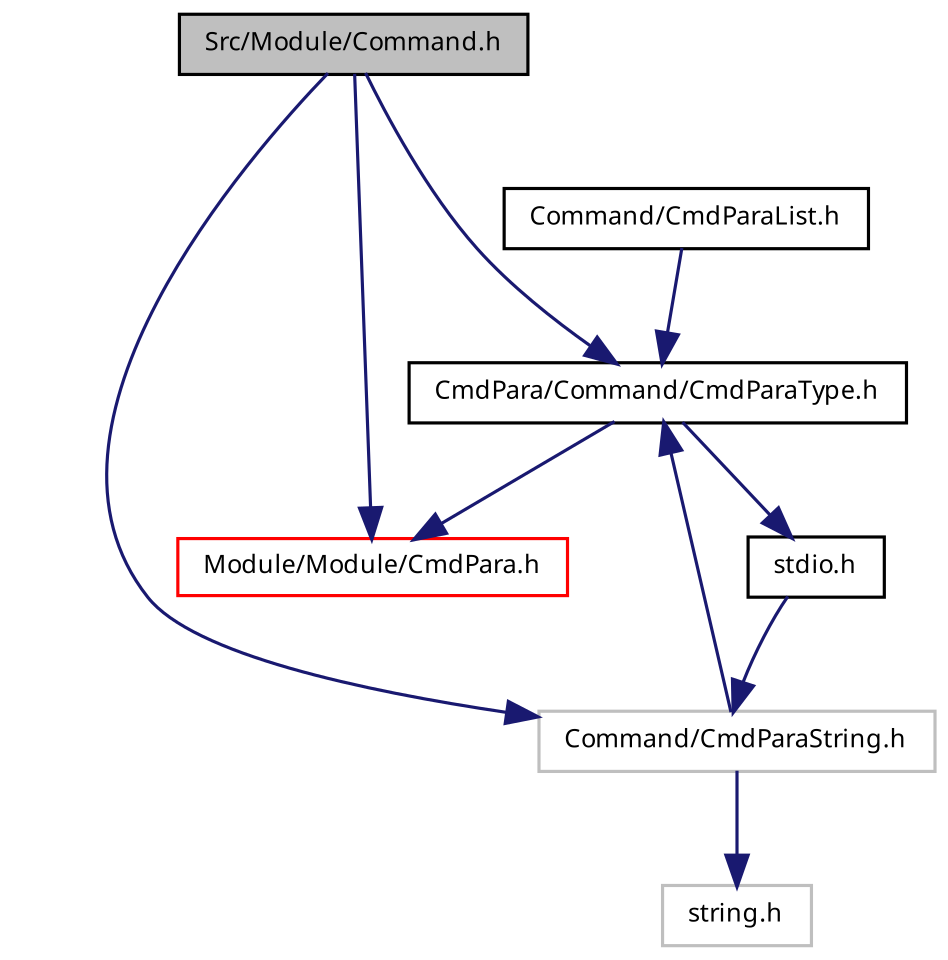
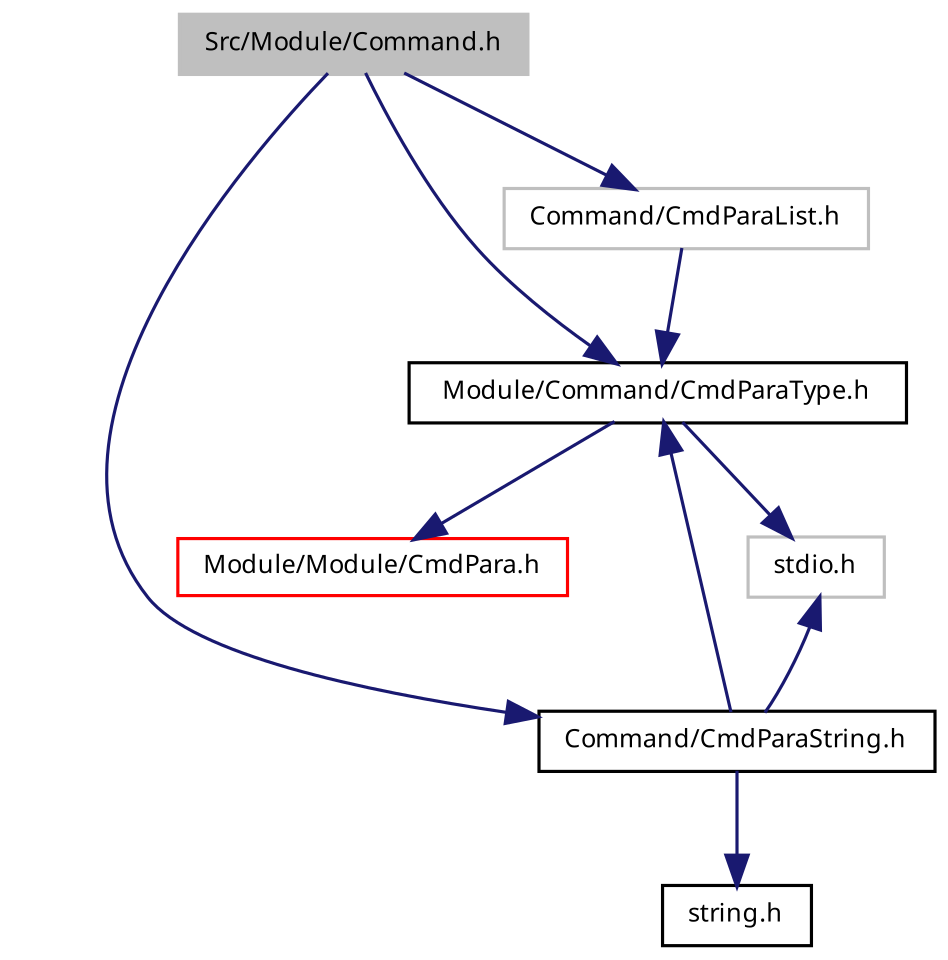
(354, 44) -> (354, 44)
(686, 219) -> (686, 219)
(363, 291) -> (505, 124)
(658, 393) -> (658, 393)
(816, 567) -> (816, 567)
(763, 638) -> (790, 671)
(737, 741) -> (737, 741)
(737, 916) -> (737, 916)
